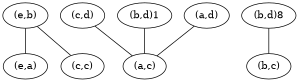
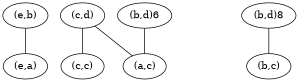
(145, 16) -> (145, 16)
(207, 16) -> none
(54, 41) -> (83, 41)
